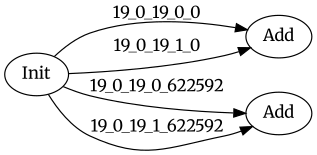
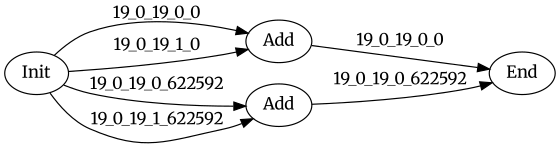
none -> (522, 73)
